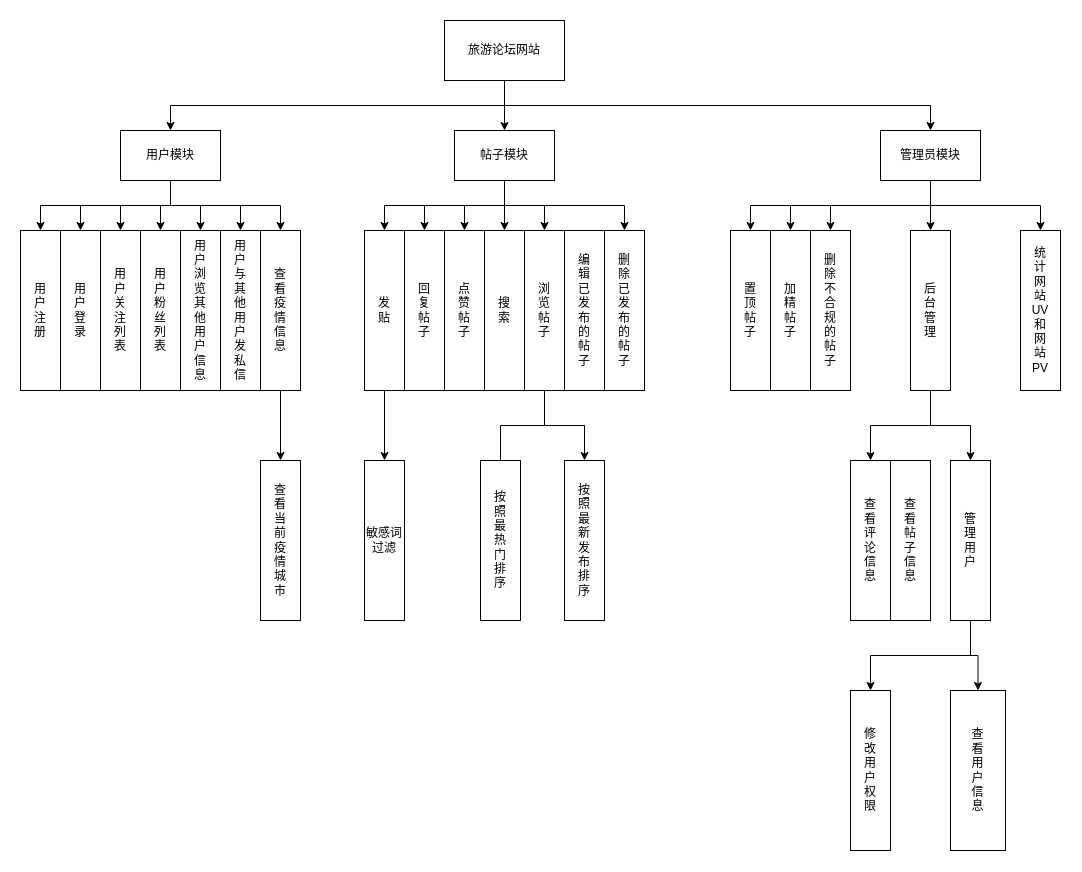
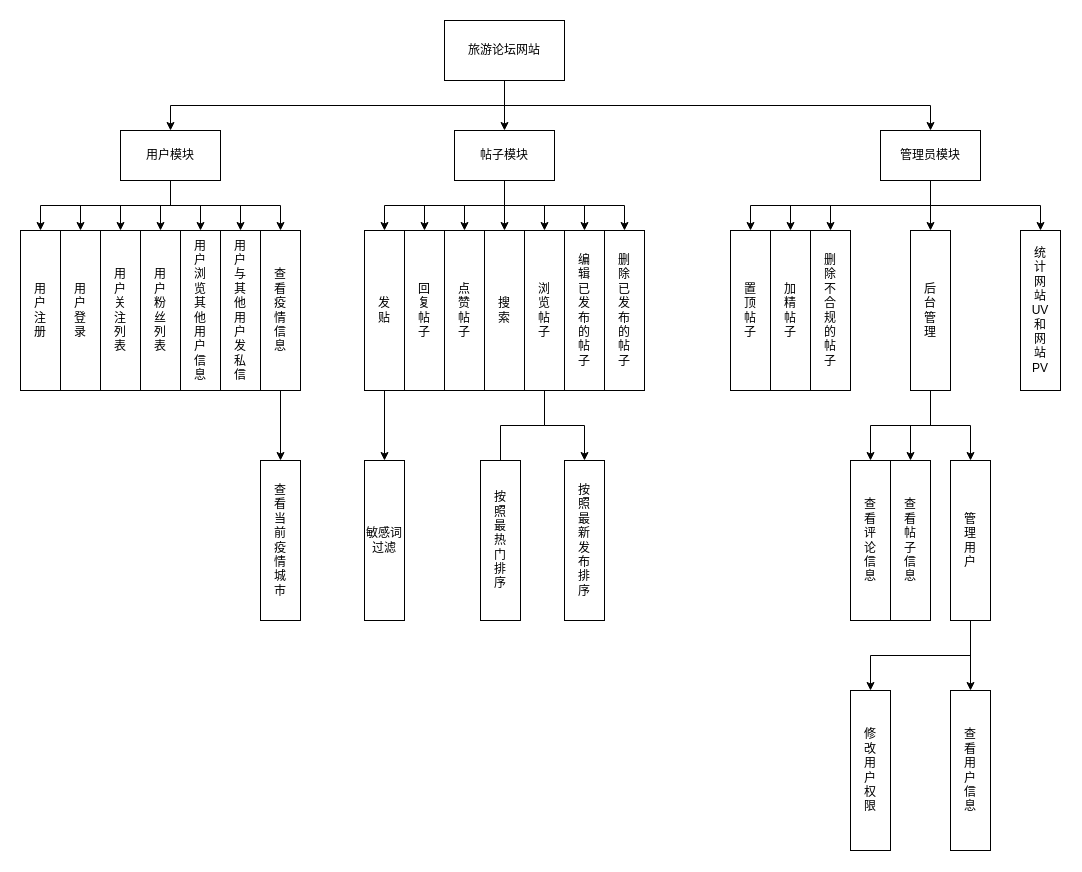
none -> (585, 215)
none -> (911, 440)
(978, 771) -> (971, 771)
